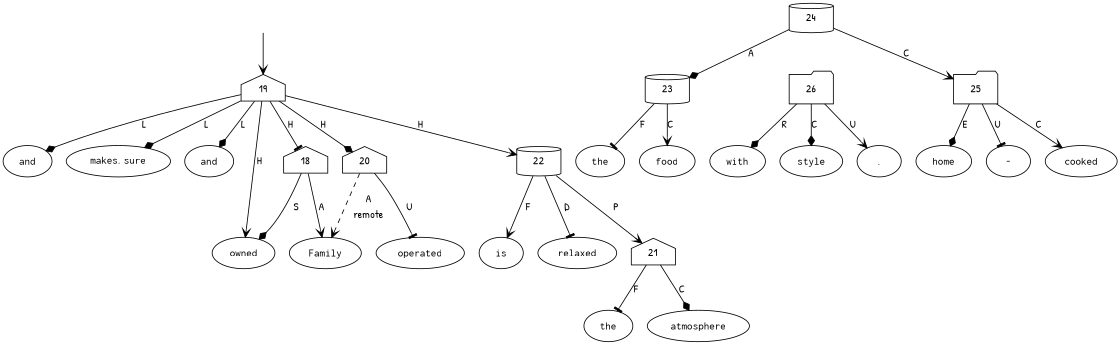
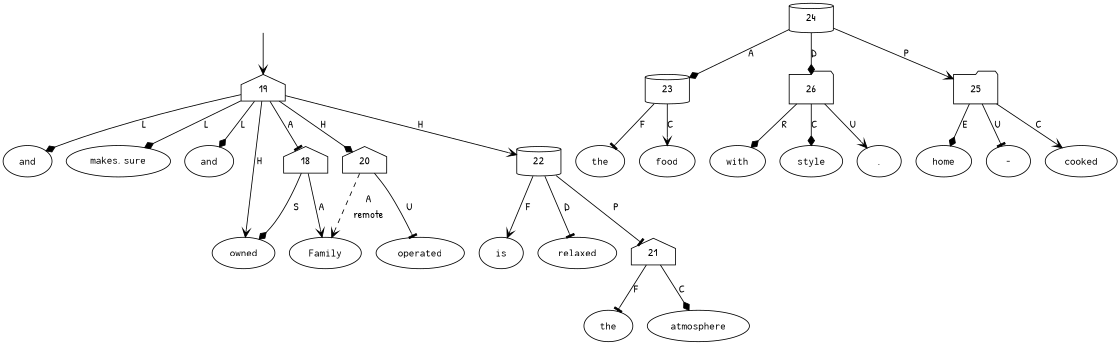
none -> (811, 49)
(907, 54) -> (907, 54)
(291, 125) -> (291, 125)
(597, 208) -> (597, 208)
